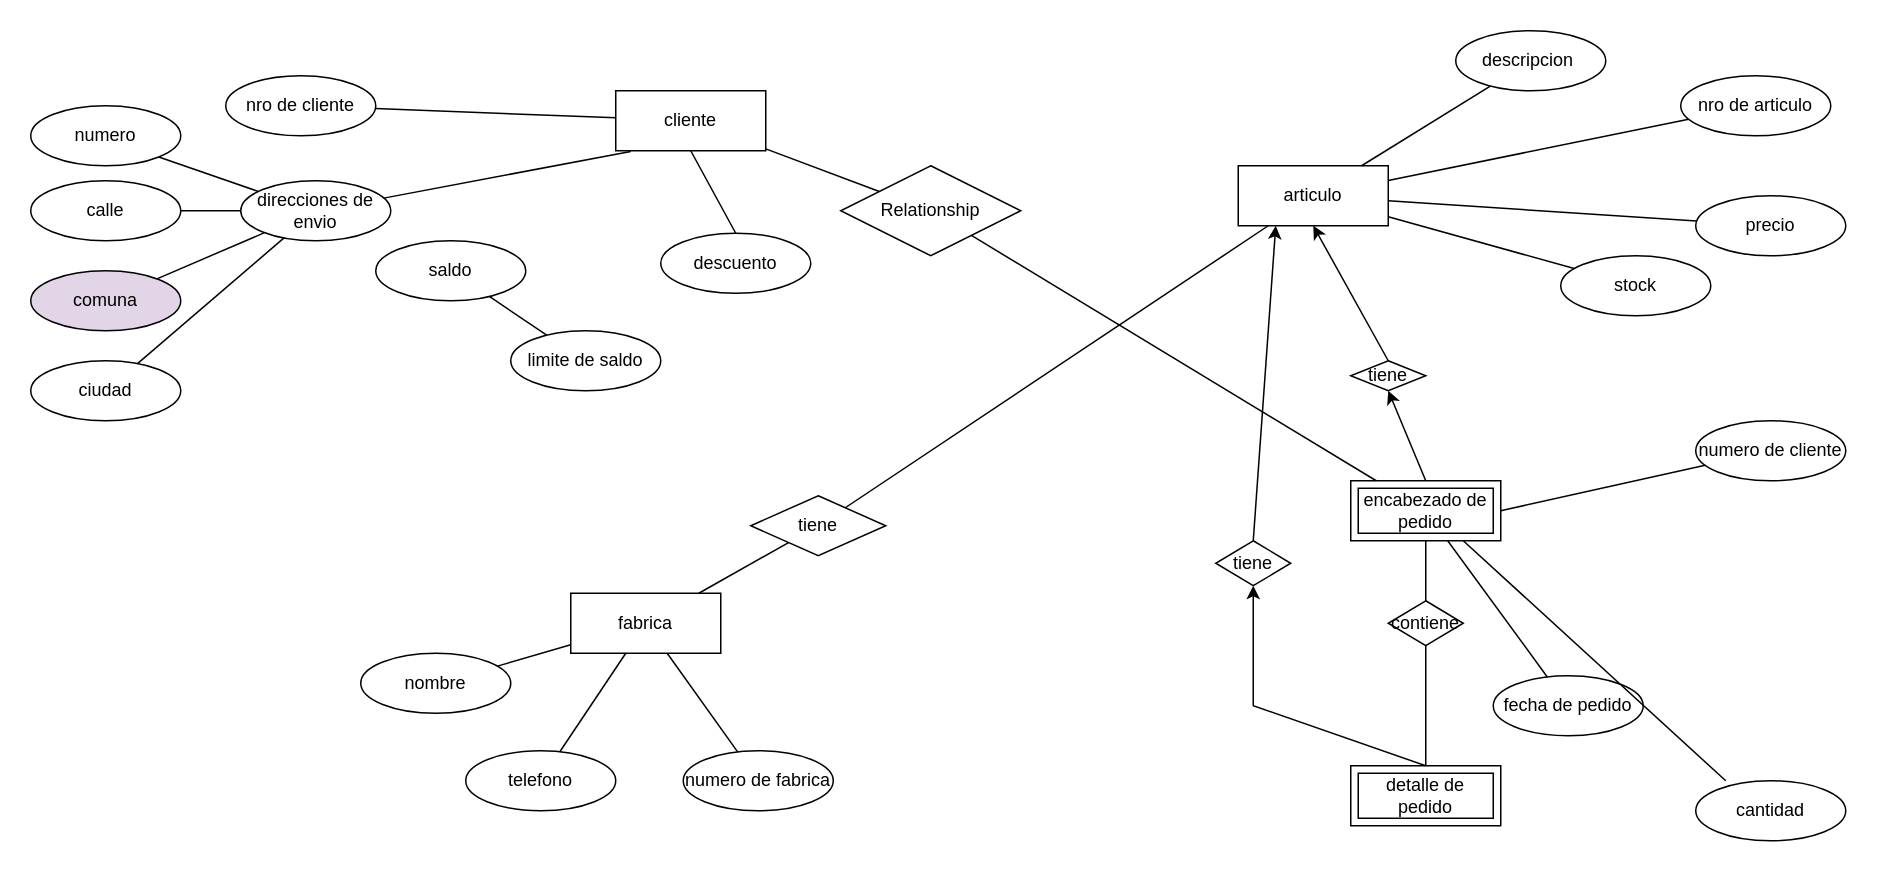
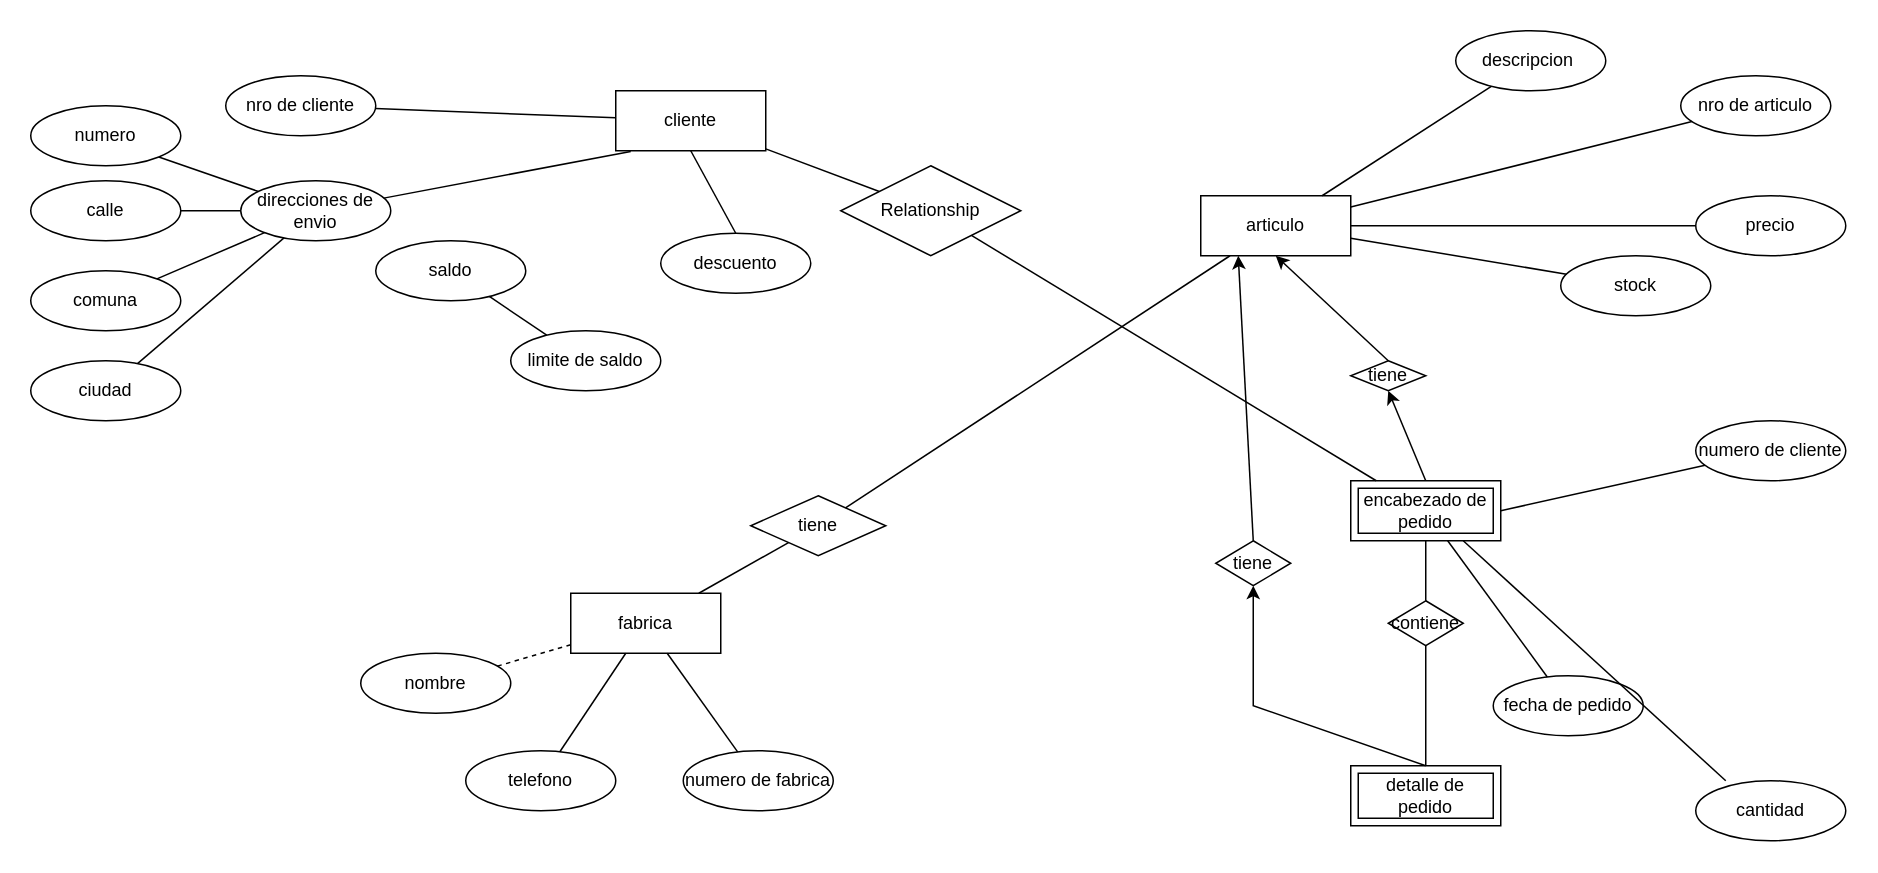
(1313, 196) -> (1276, 226)
(106, 301) -> (106, 301)
(533, 656) -> (533, 656)
